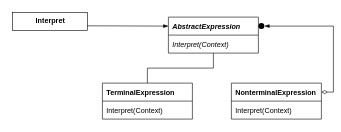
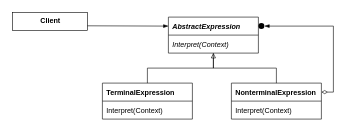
(50, 21) -> (50, 21)
none -> (252, 68)
